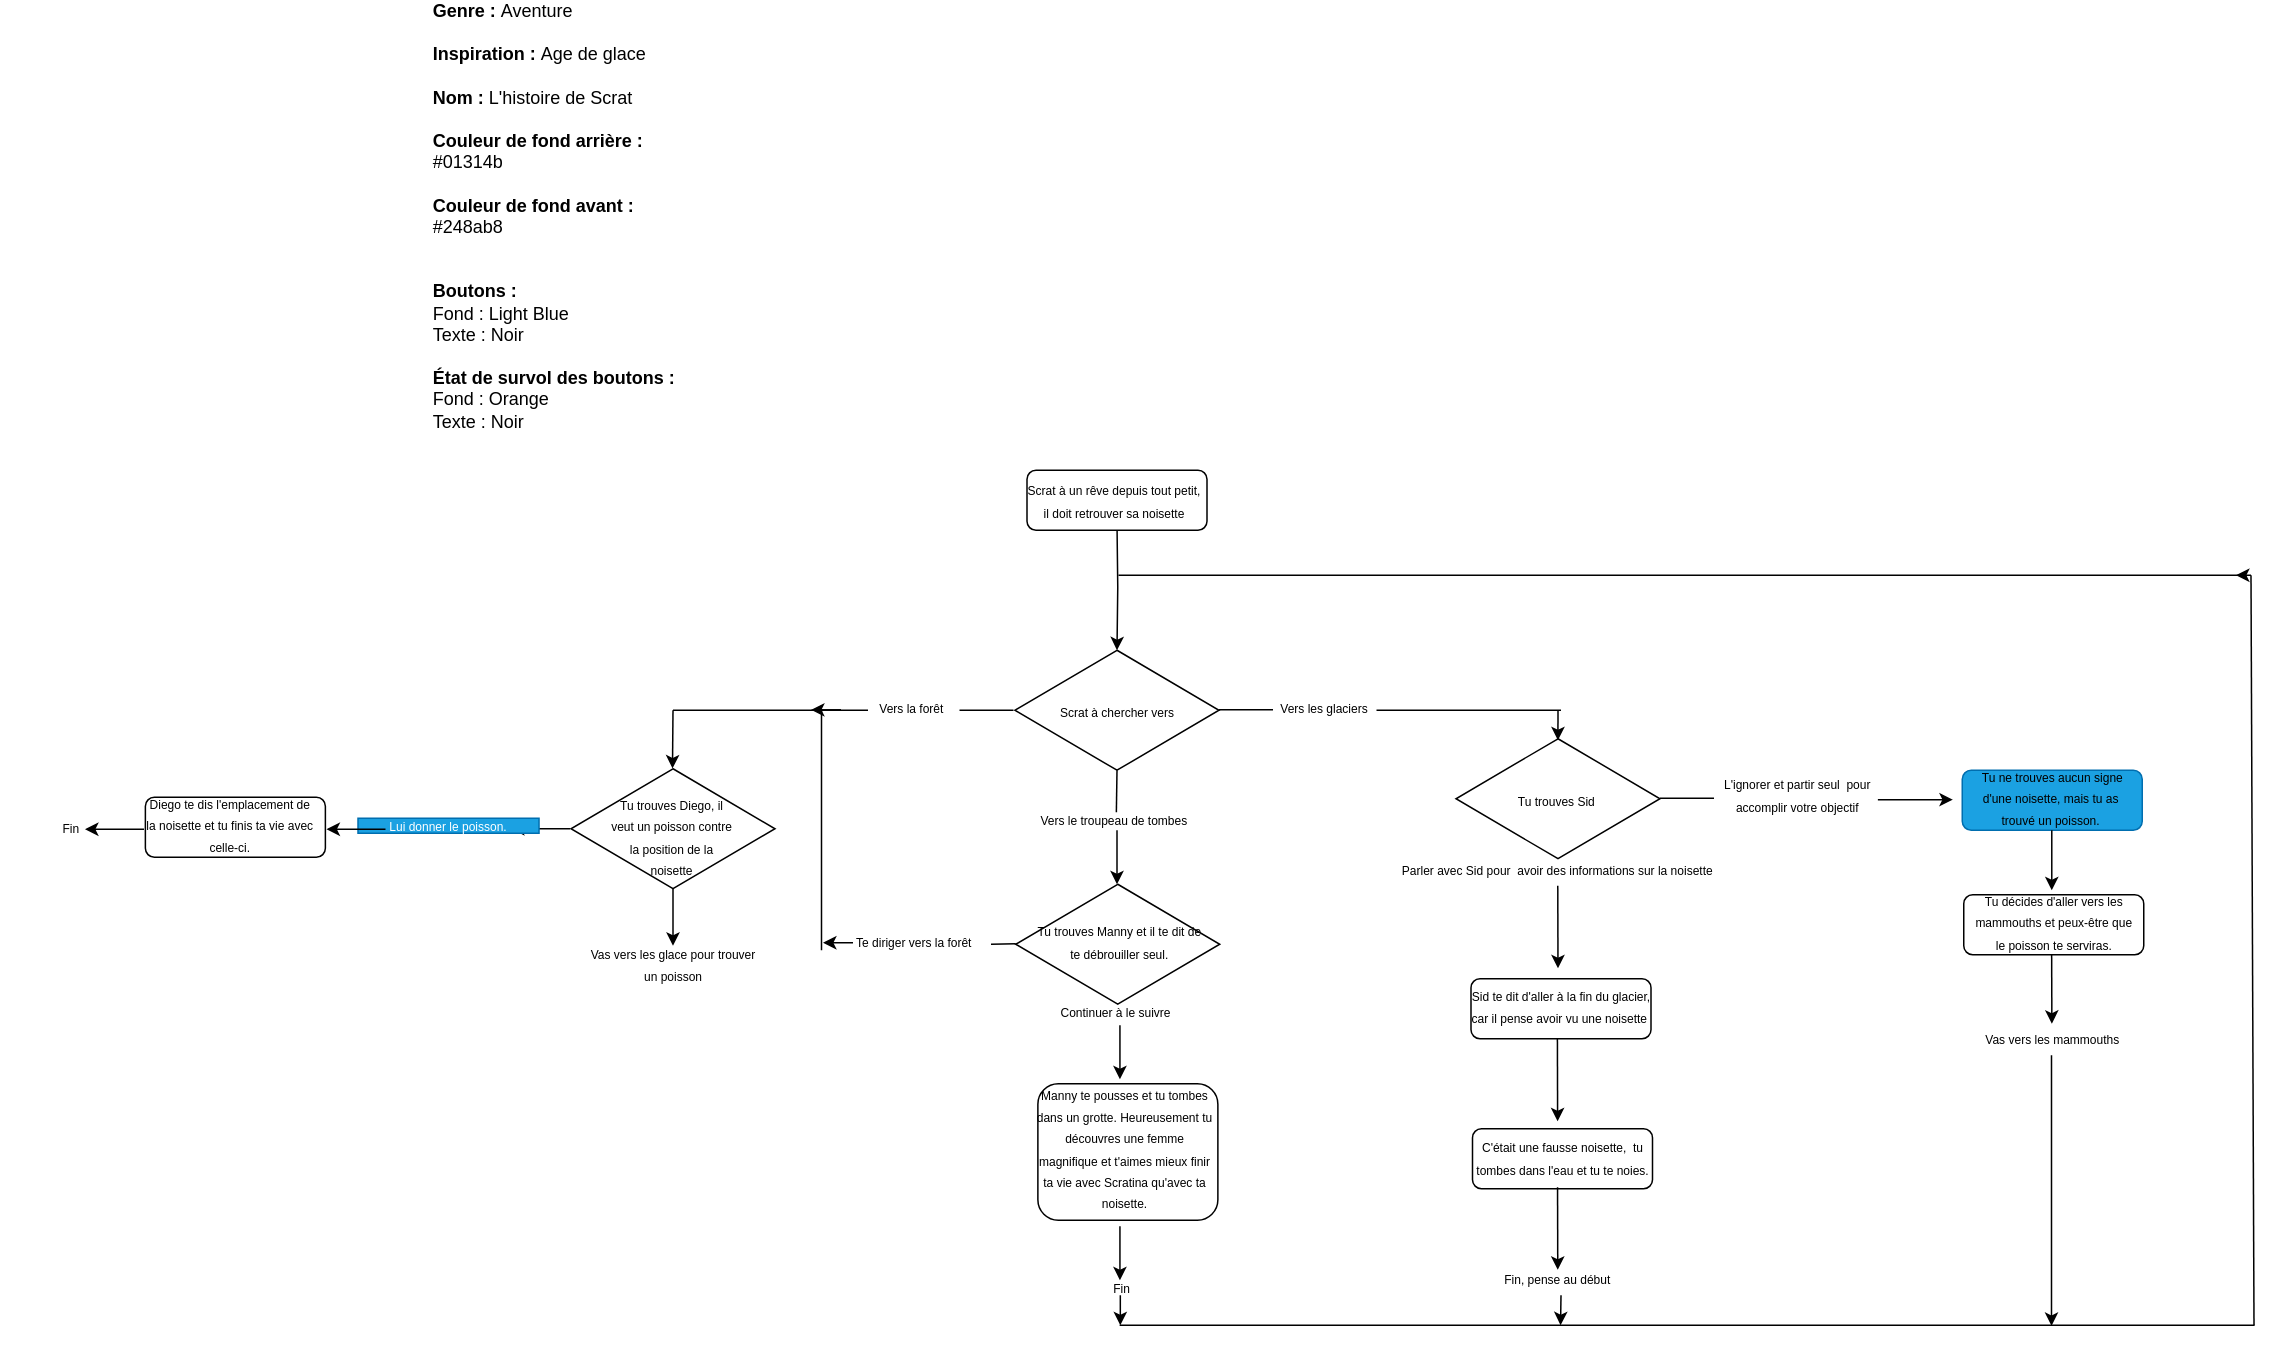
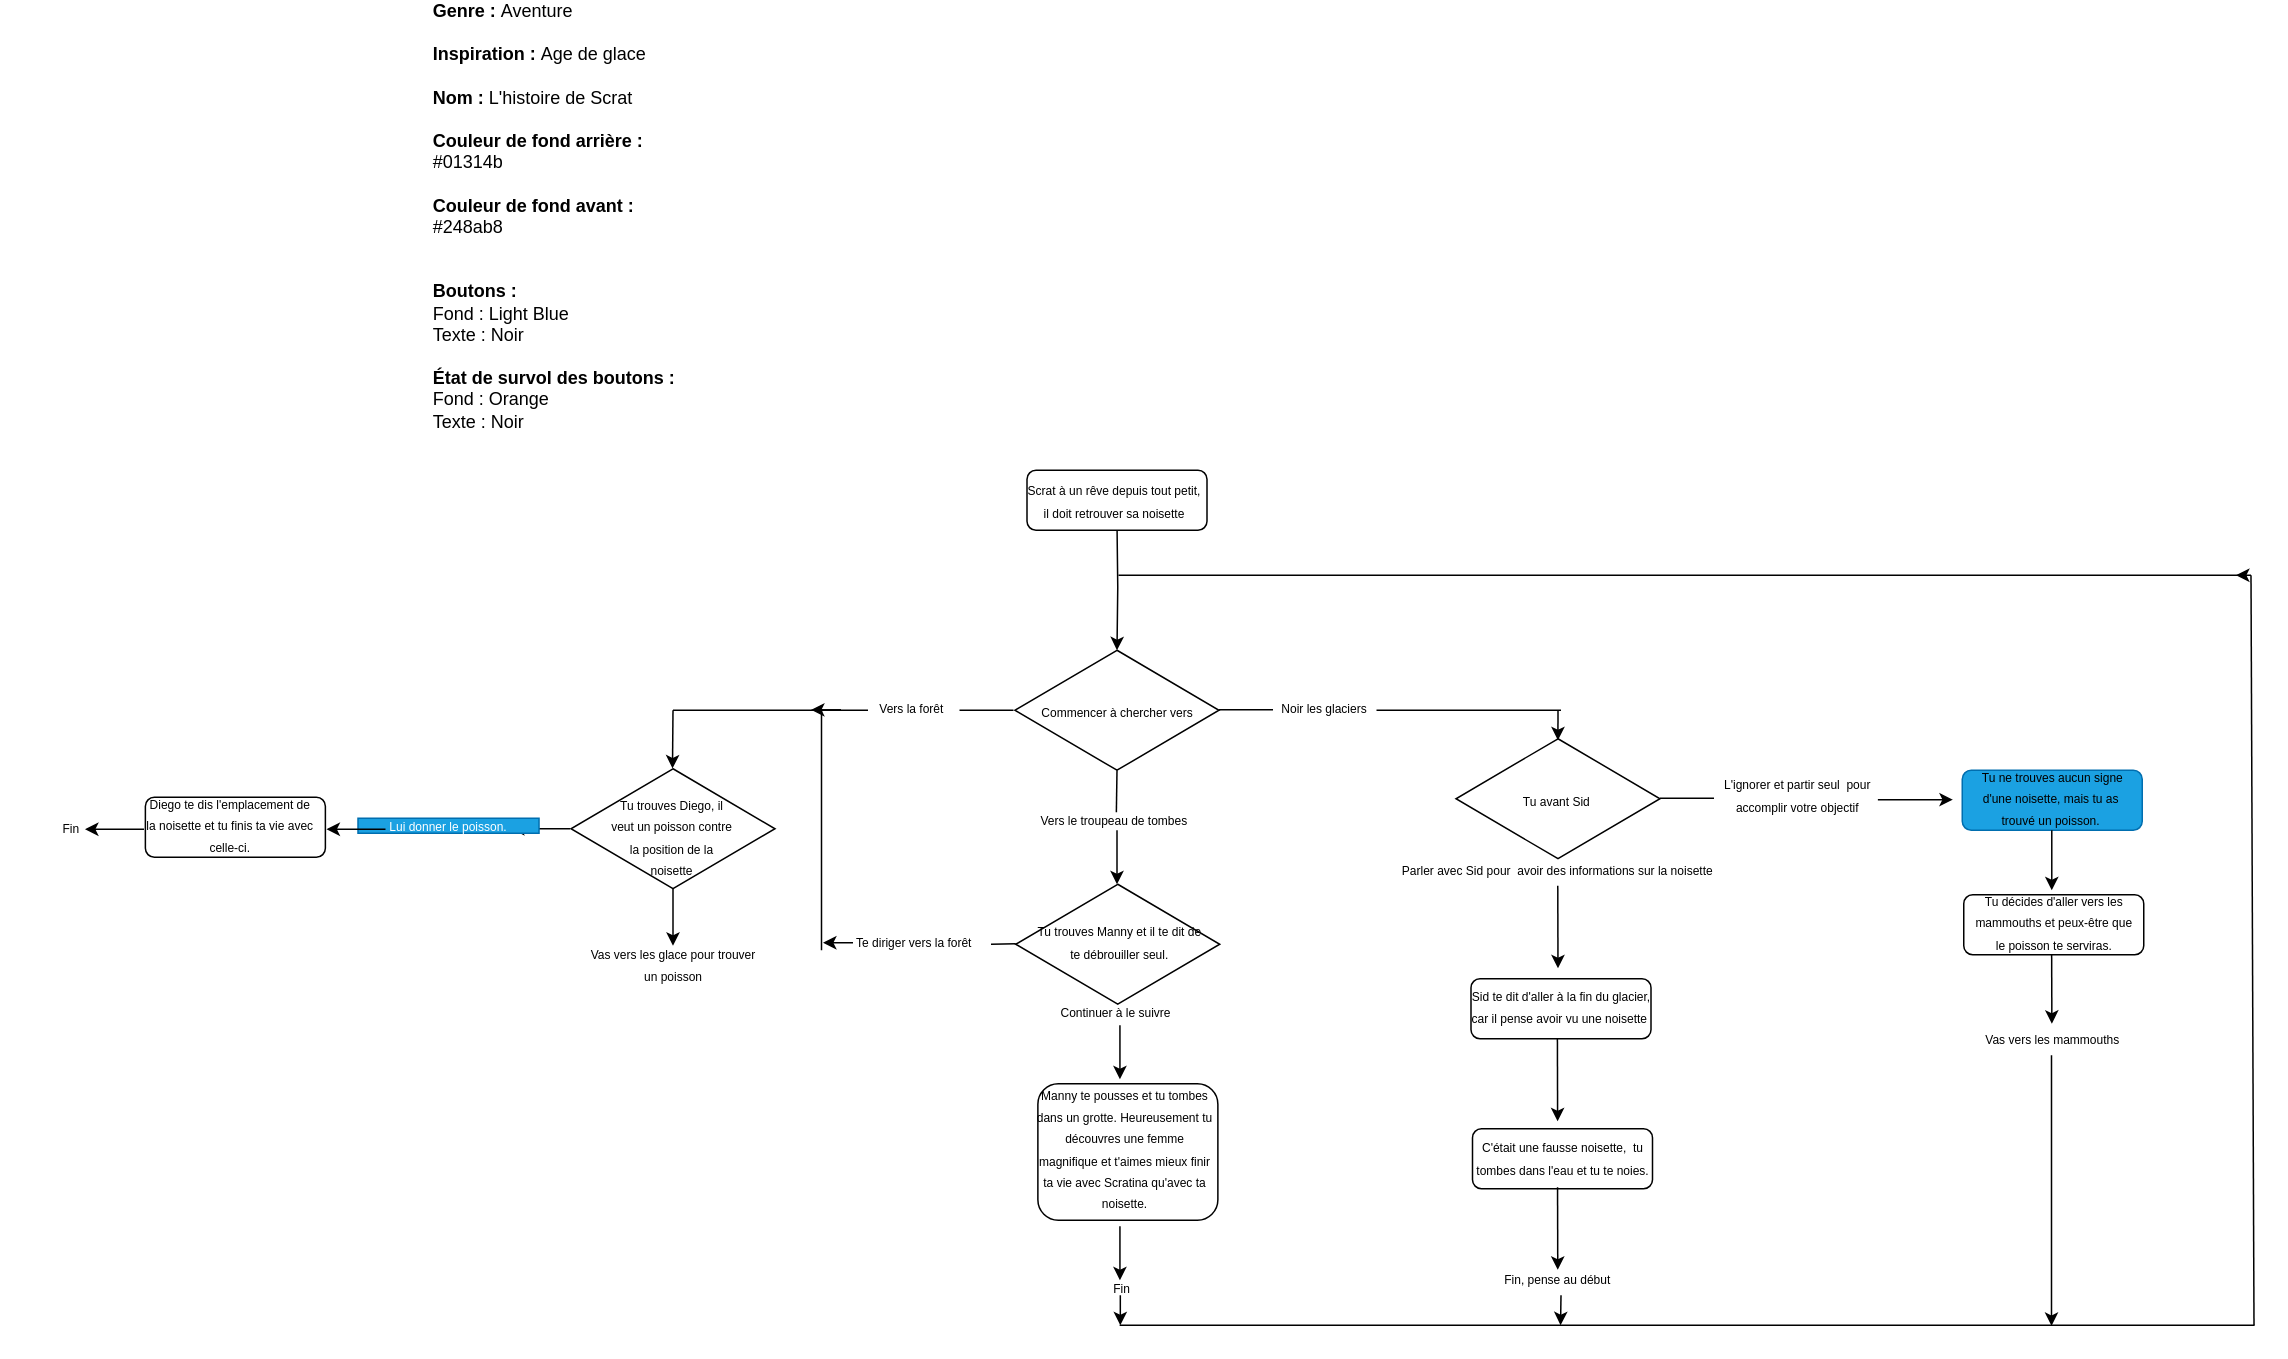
(1325, 707) -> (1325, 707)
(1118, 712) -> (1118, 712)
(1559, 800) -> (1559, 800)
